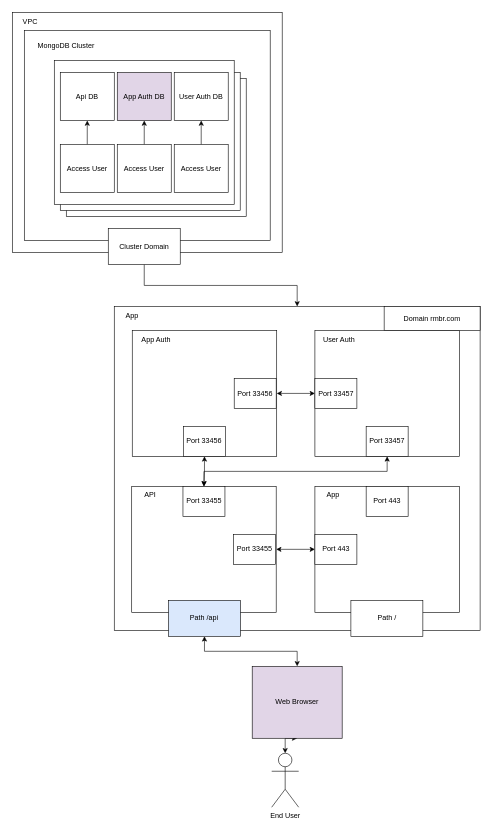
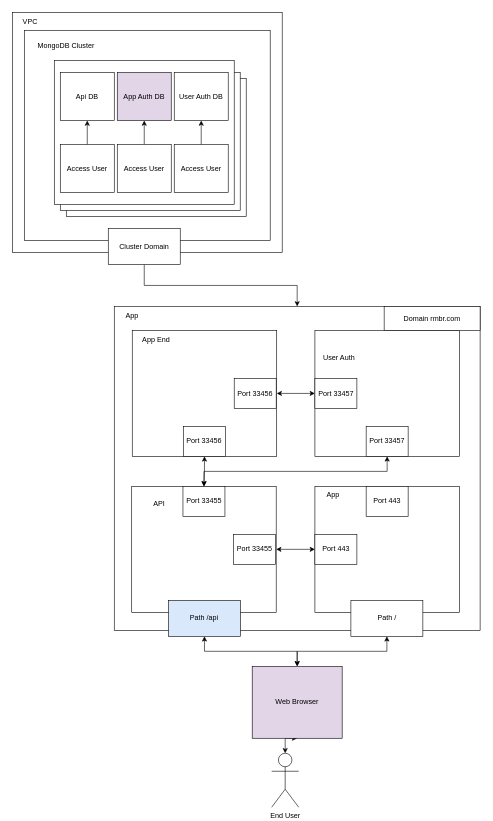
(156, 339) -> (156, 339)
(339, 339) -> (339, 357)
(150, 495) -> (159, 504)
none -> (387, 641)
